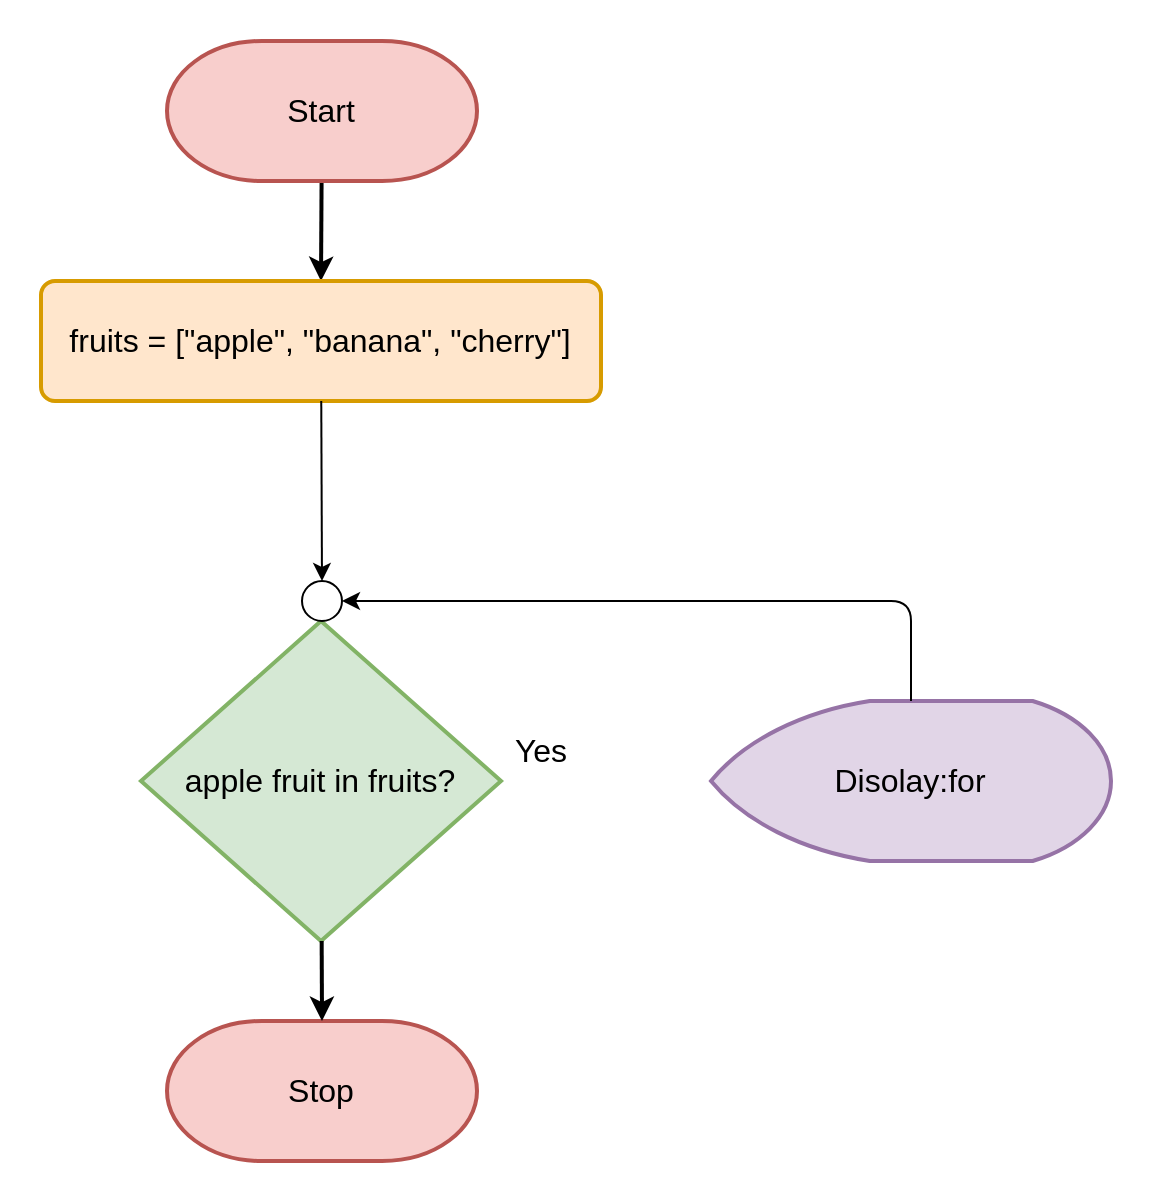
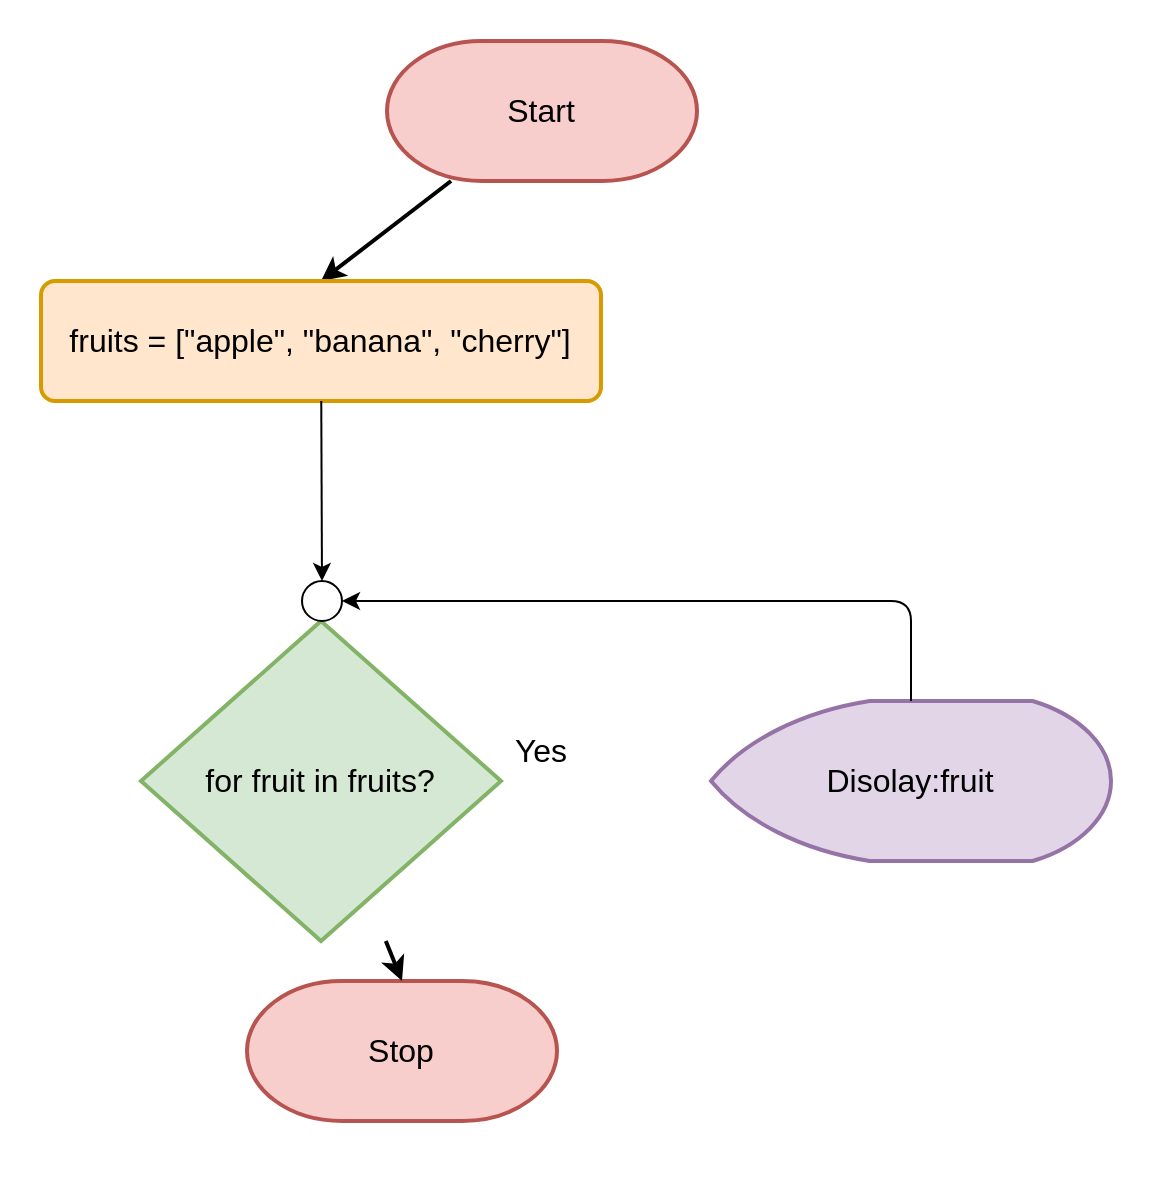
(322, 111) -> (542, 111)
(321, 781) -> (321, 781)
(911, 781) -> (911, 781)
(322, 1091) -> (402, 1051)
